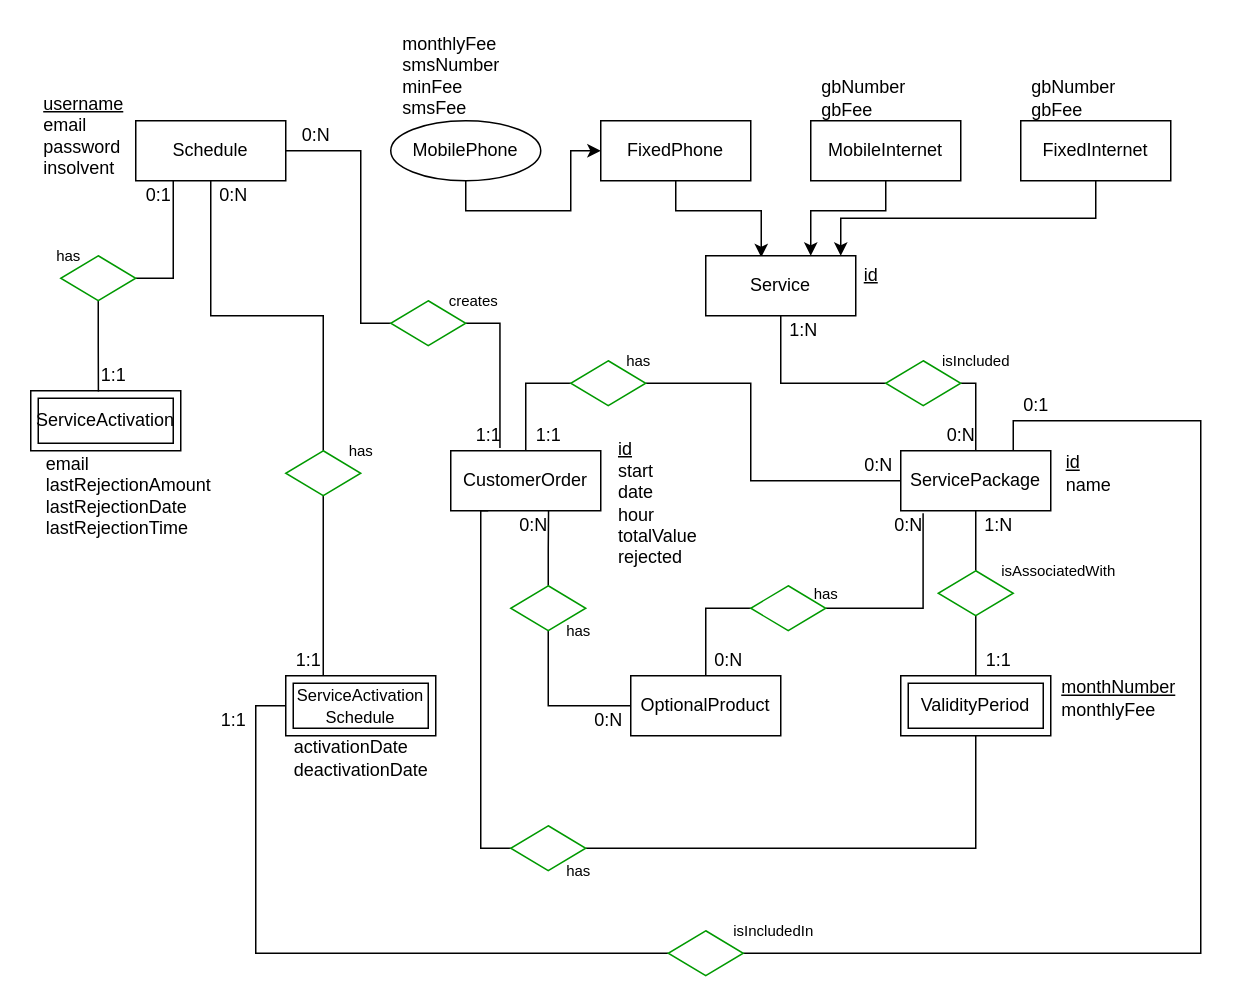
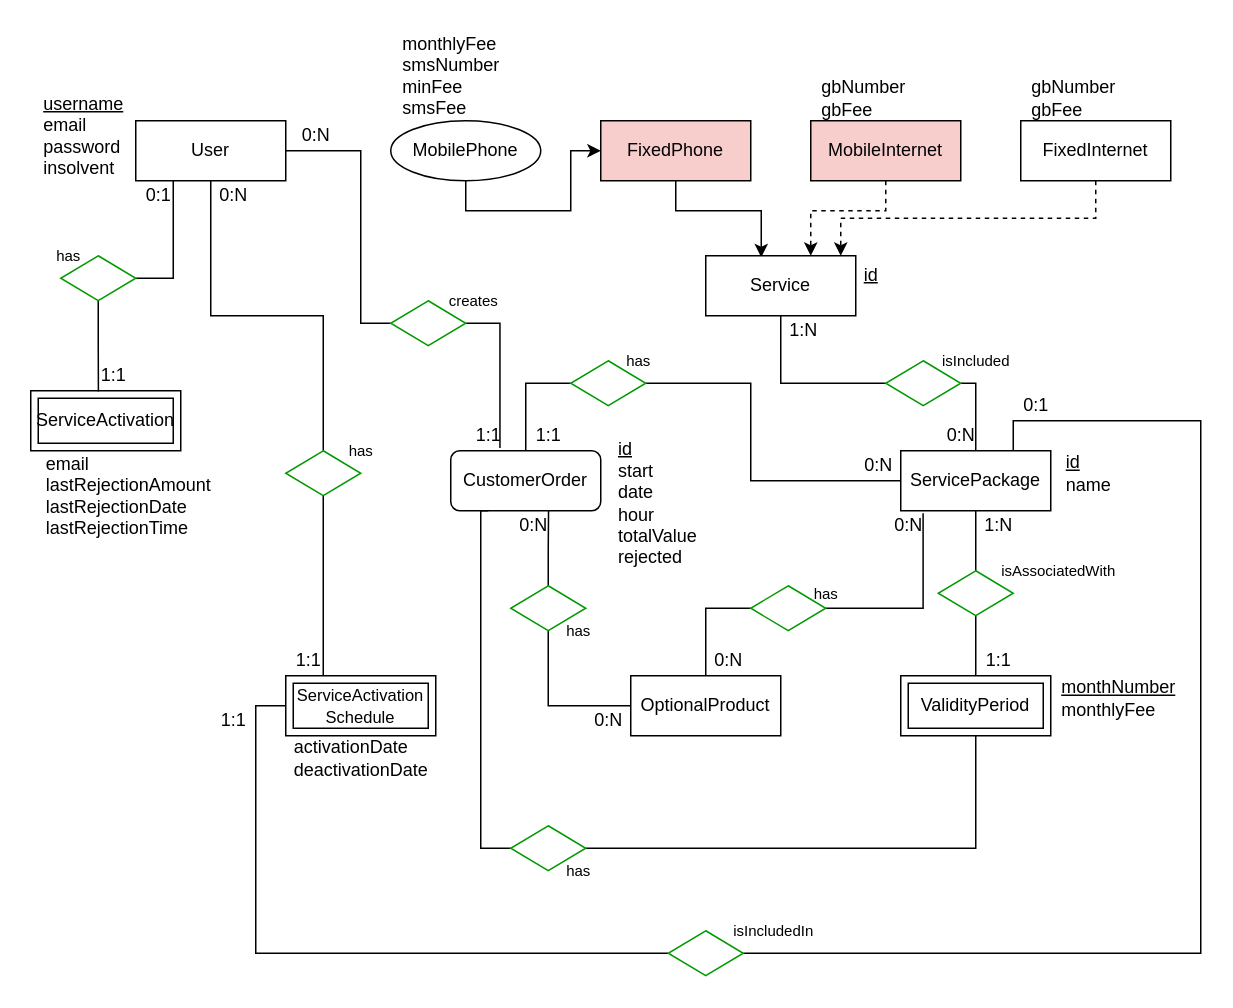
(211, 151) -> (211, 151)
(676, 151) -> (676, 151)
(886, 151) -> (886, 151)
(847, 211) -> (847, 211)
(975, 218) -> (975, 218)
(526, 481) -> (526, 481)
